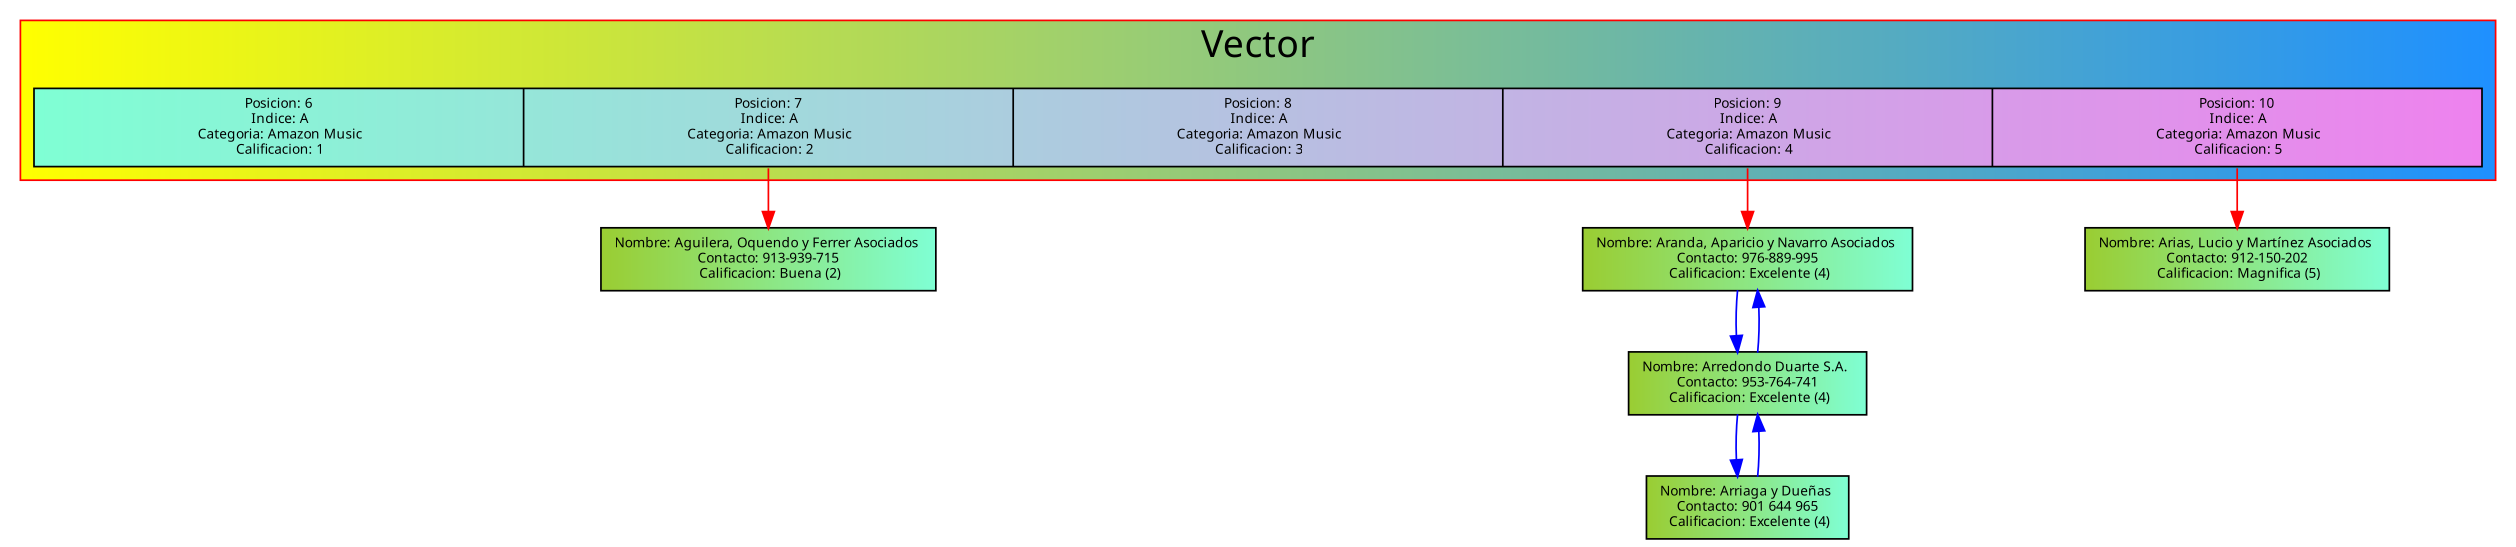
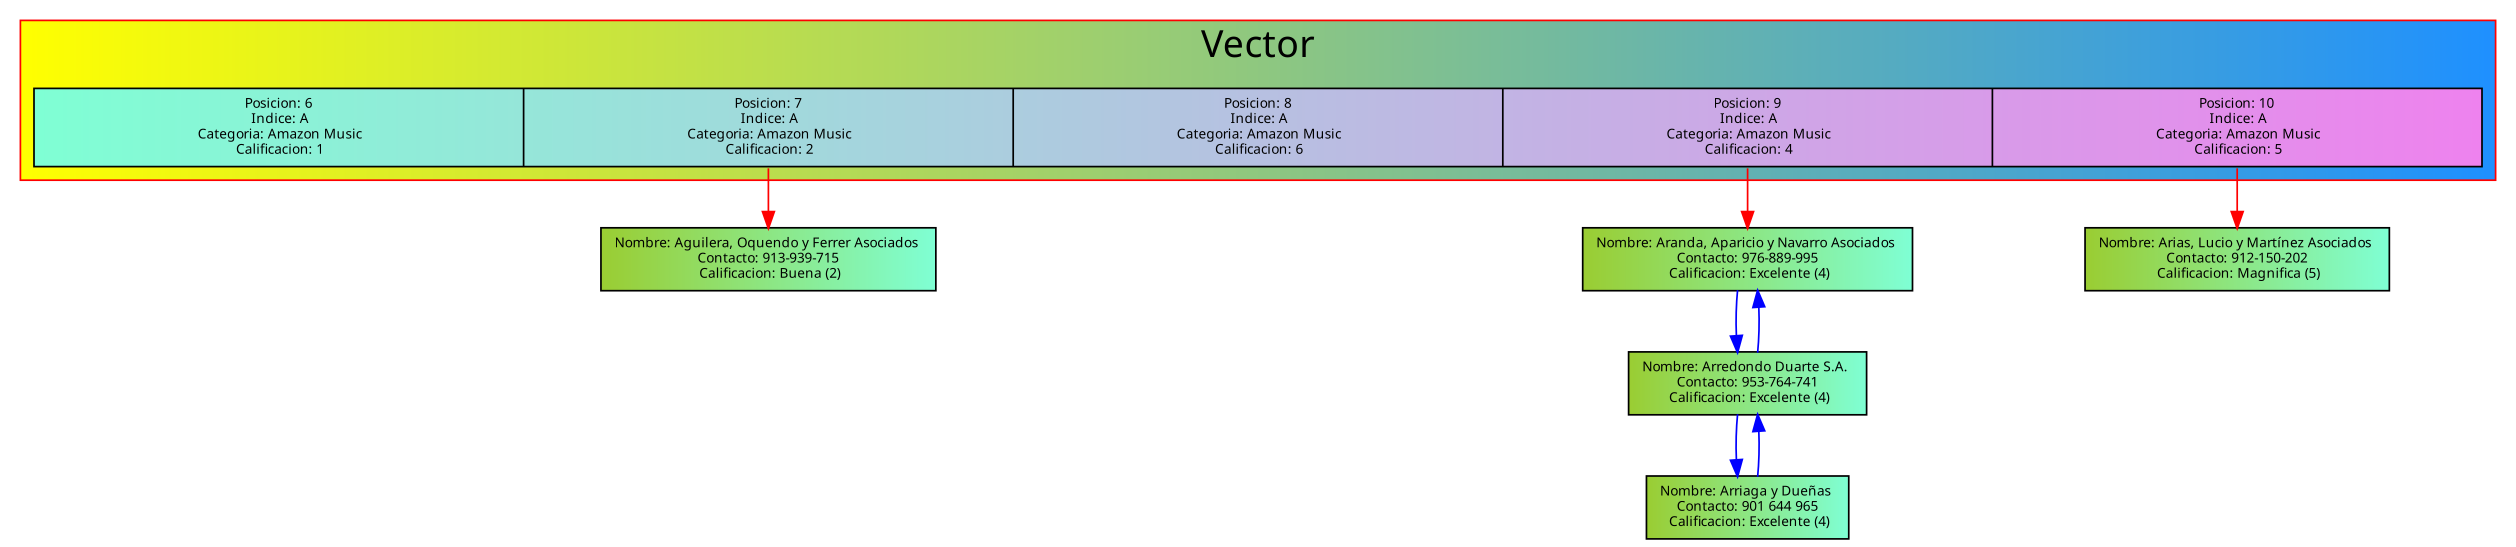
(1258, 150) -> (1258, 150)
